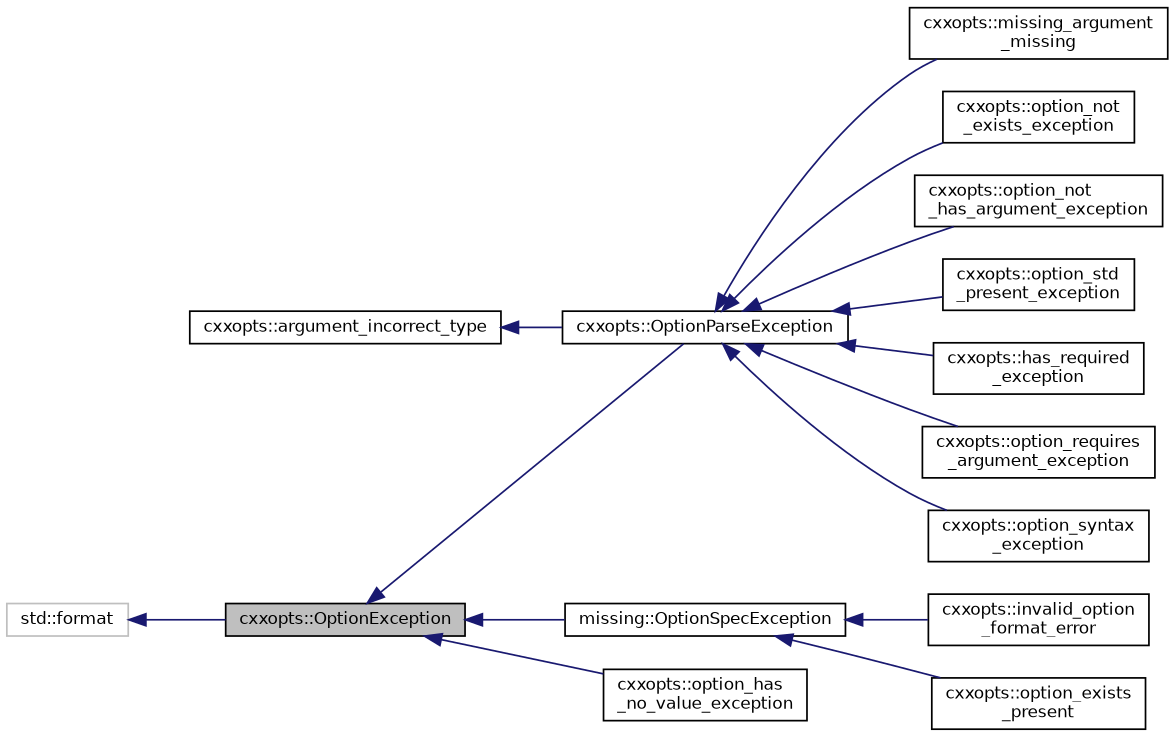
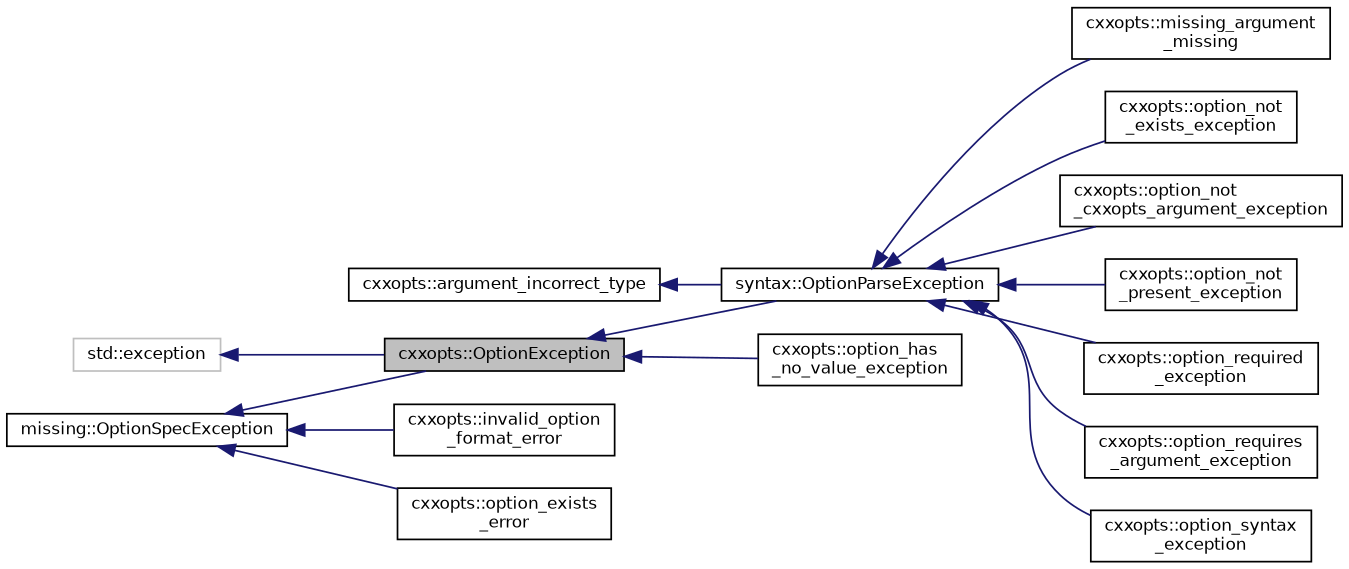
(1039, 201) -> (1201, 201)
(1039, 285) -> (1201, 285)
(705, 327) -> (860, 285)
(1039, 368) -> (1201, 368)
(68, 620) -> (147, 355)
(524, 620) -> (334, 391)
(1039, 704) -> (504, 514)
